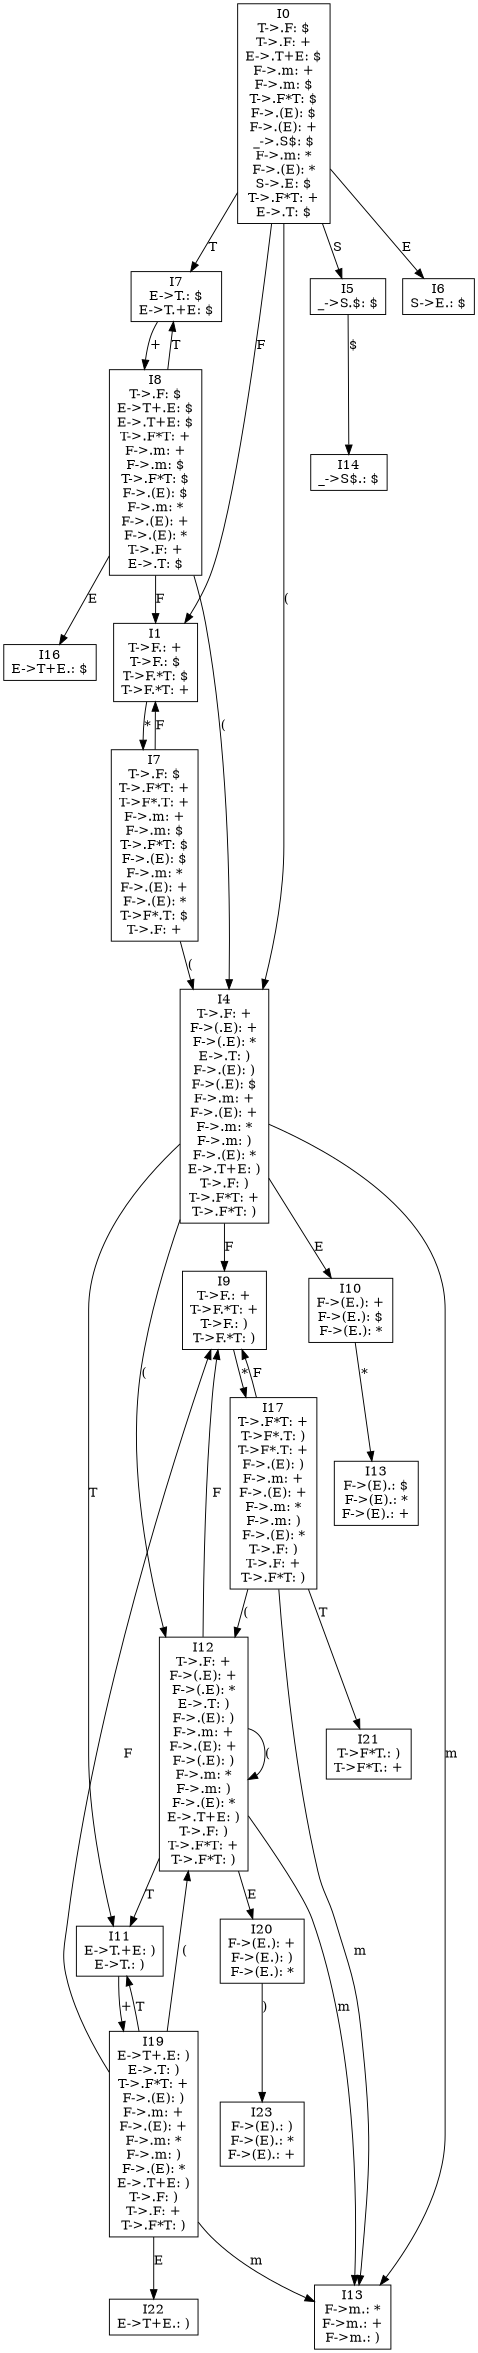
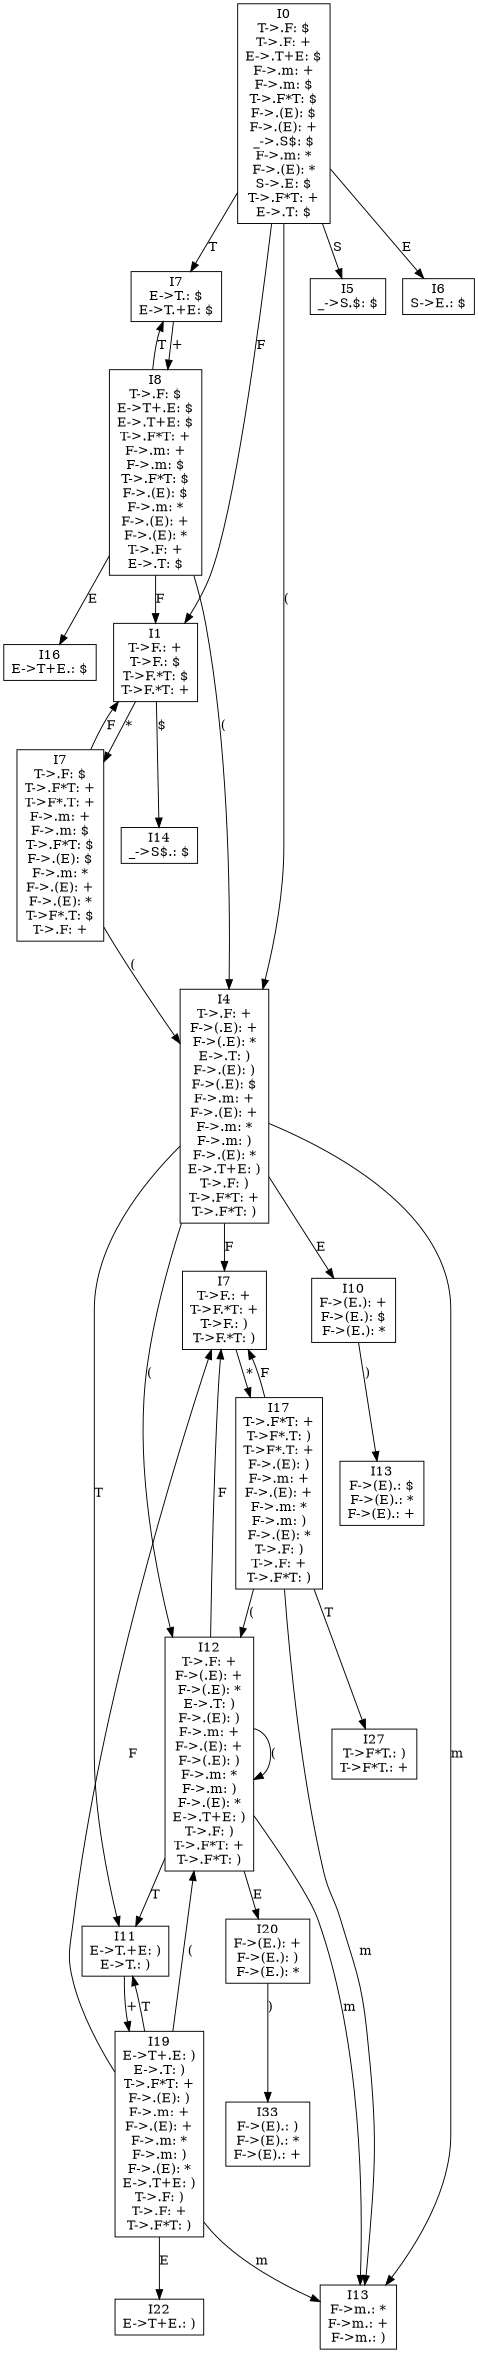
(348, 380) -> (158, 760)
(224, 1310) -> (224, 1310)
(364, 1374) -> (368, 1374)
(369, 1754) -> (374, 1754)
(262, 2134) -> (268, 2134)
